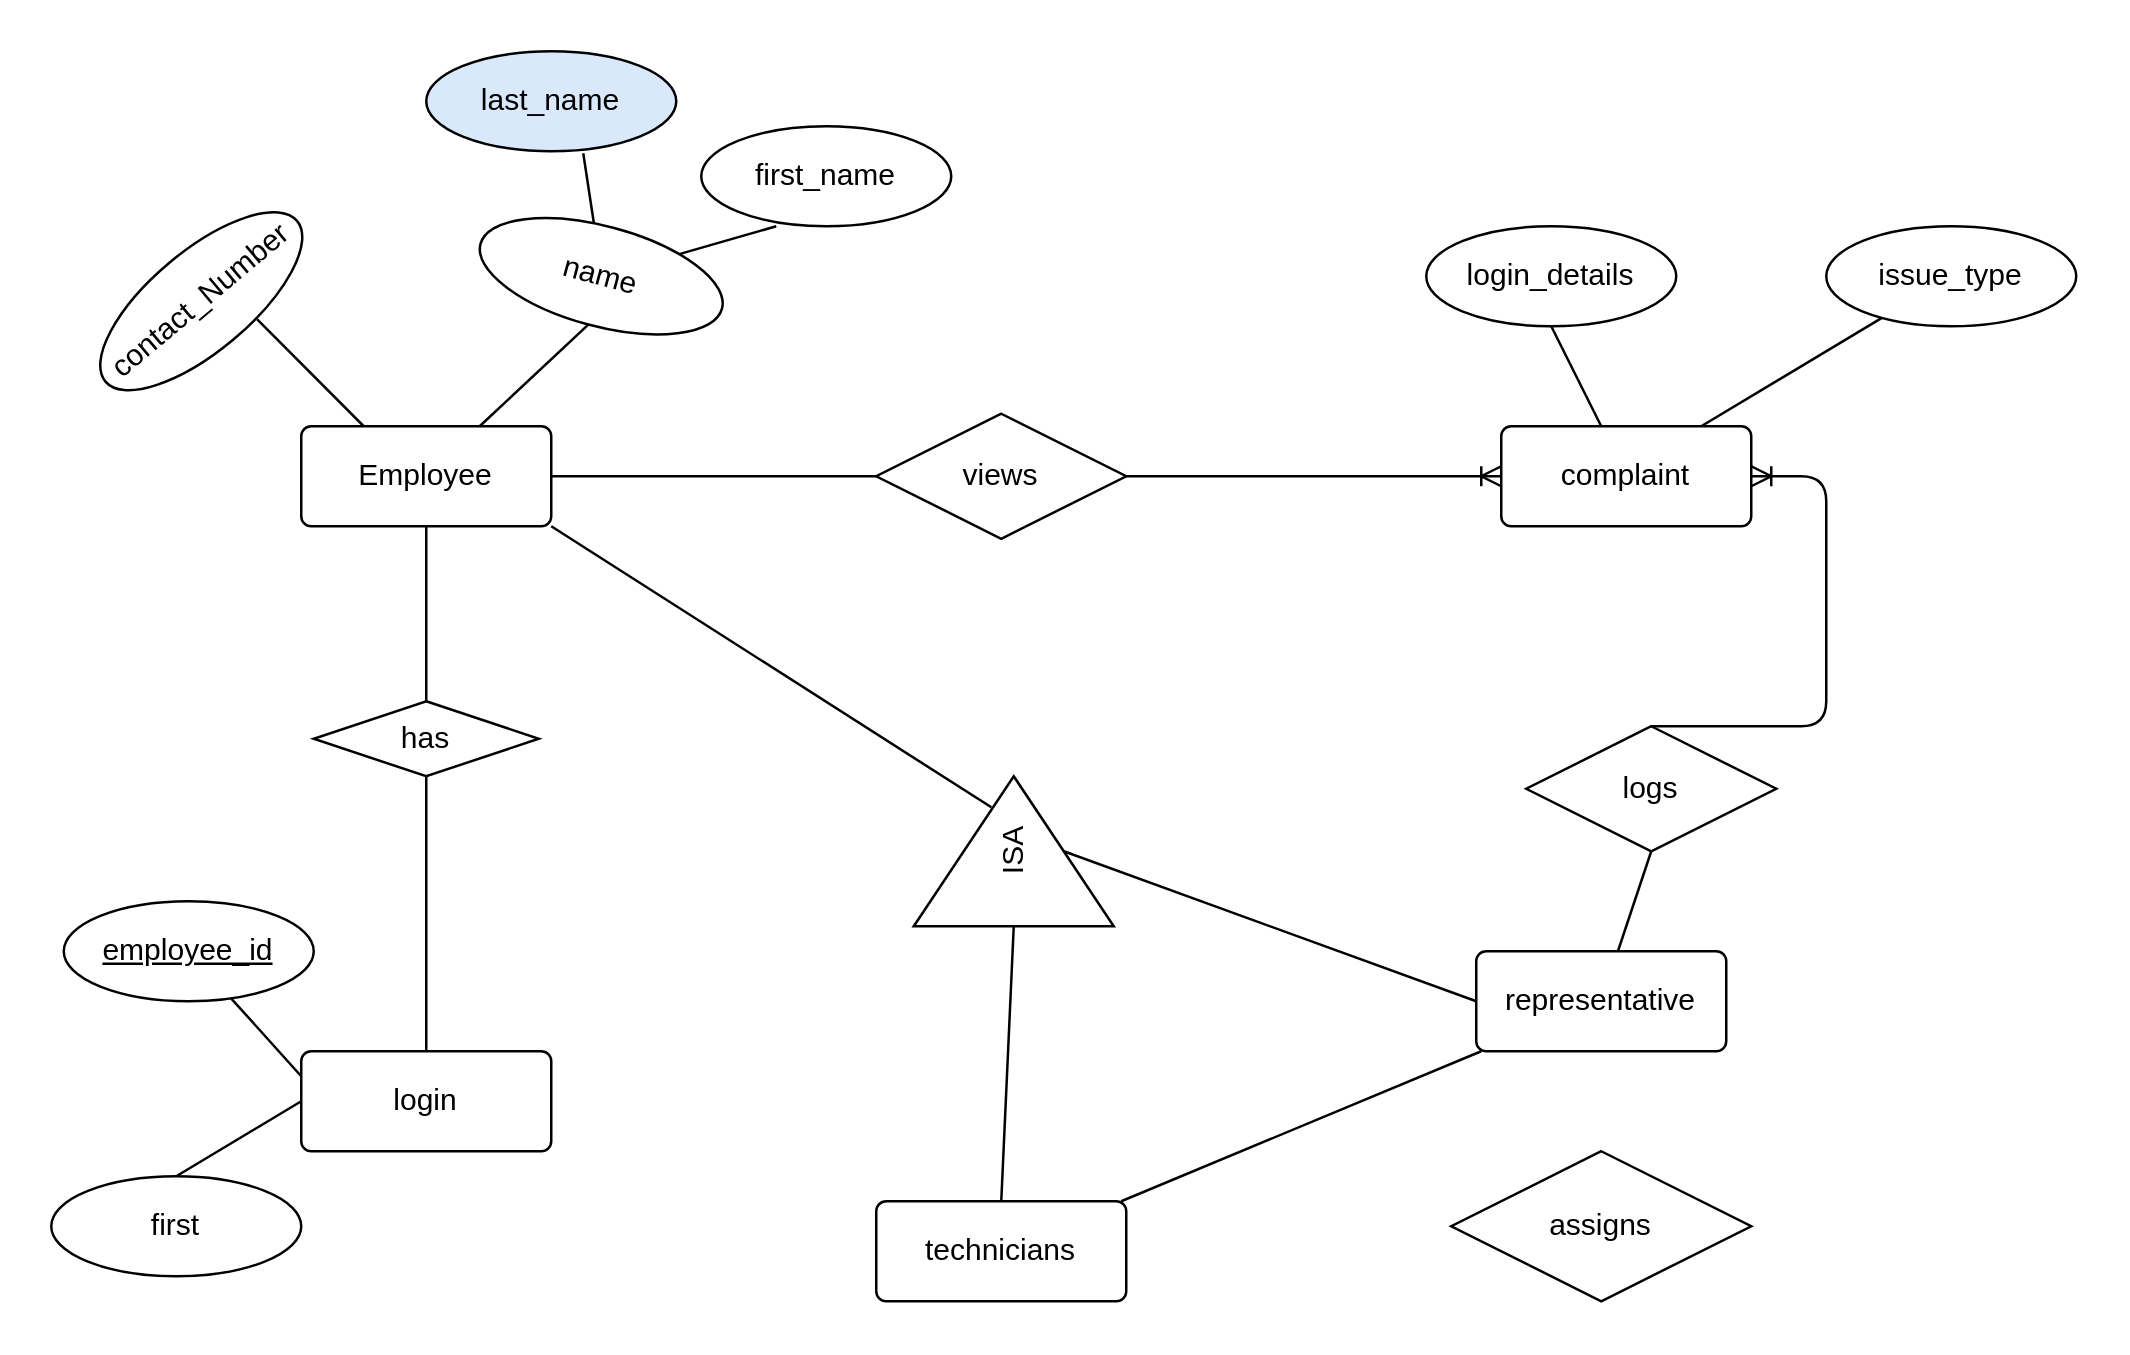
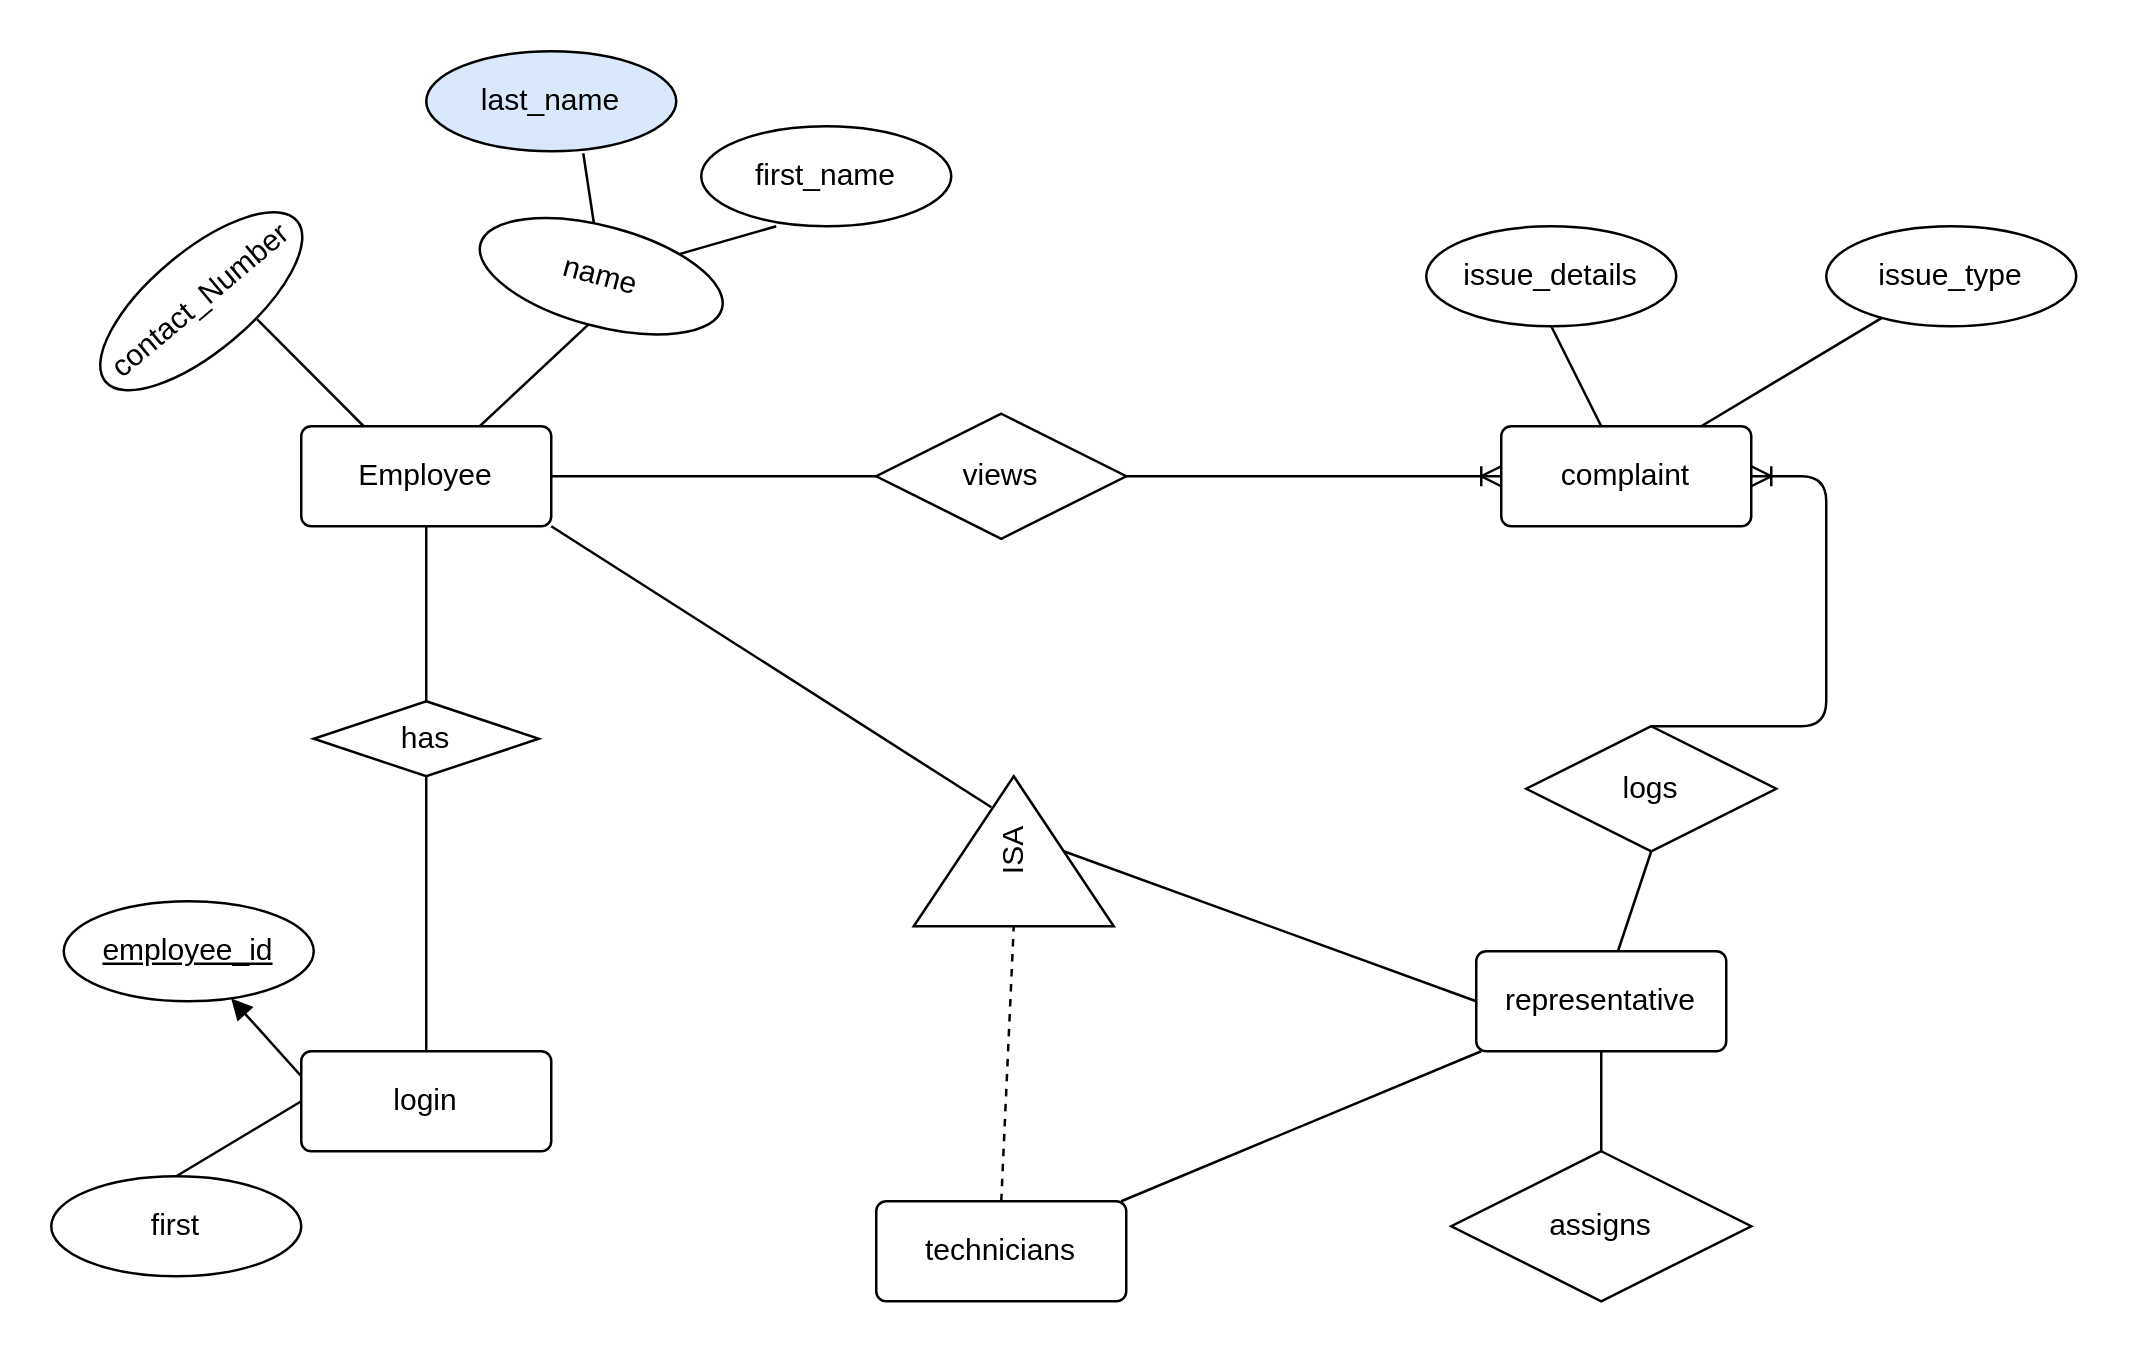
(1551, 276) -> (1551, 276)
(239, 1007) -> (245, 1014)
(1007, 1064) -> (1007, 1064)
none -> (1601, 1101)
